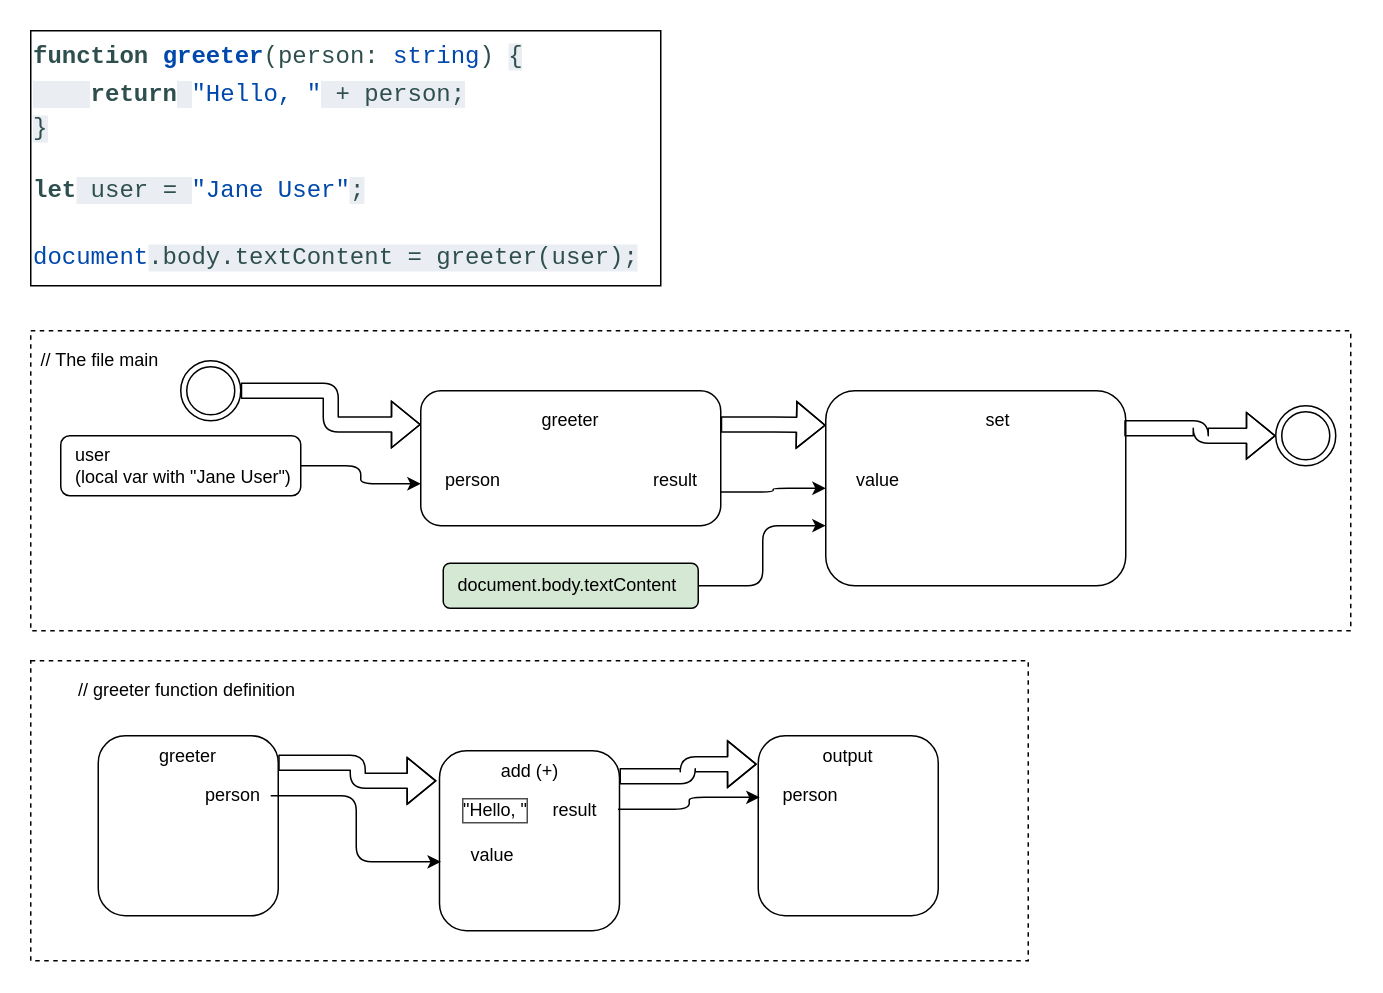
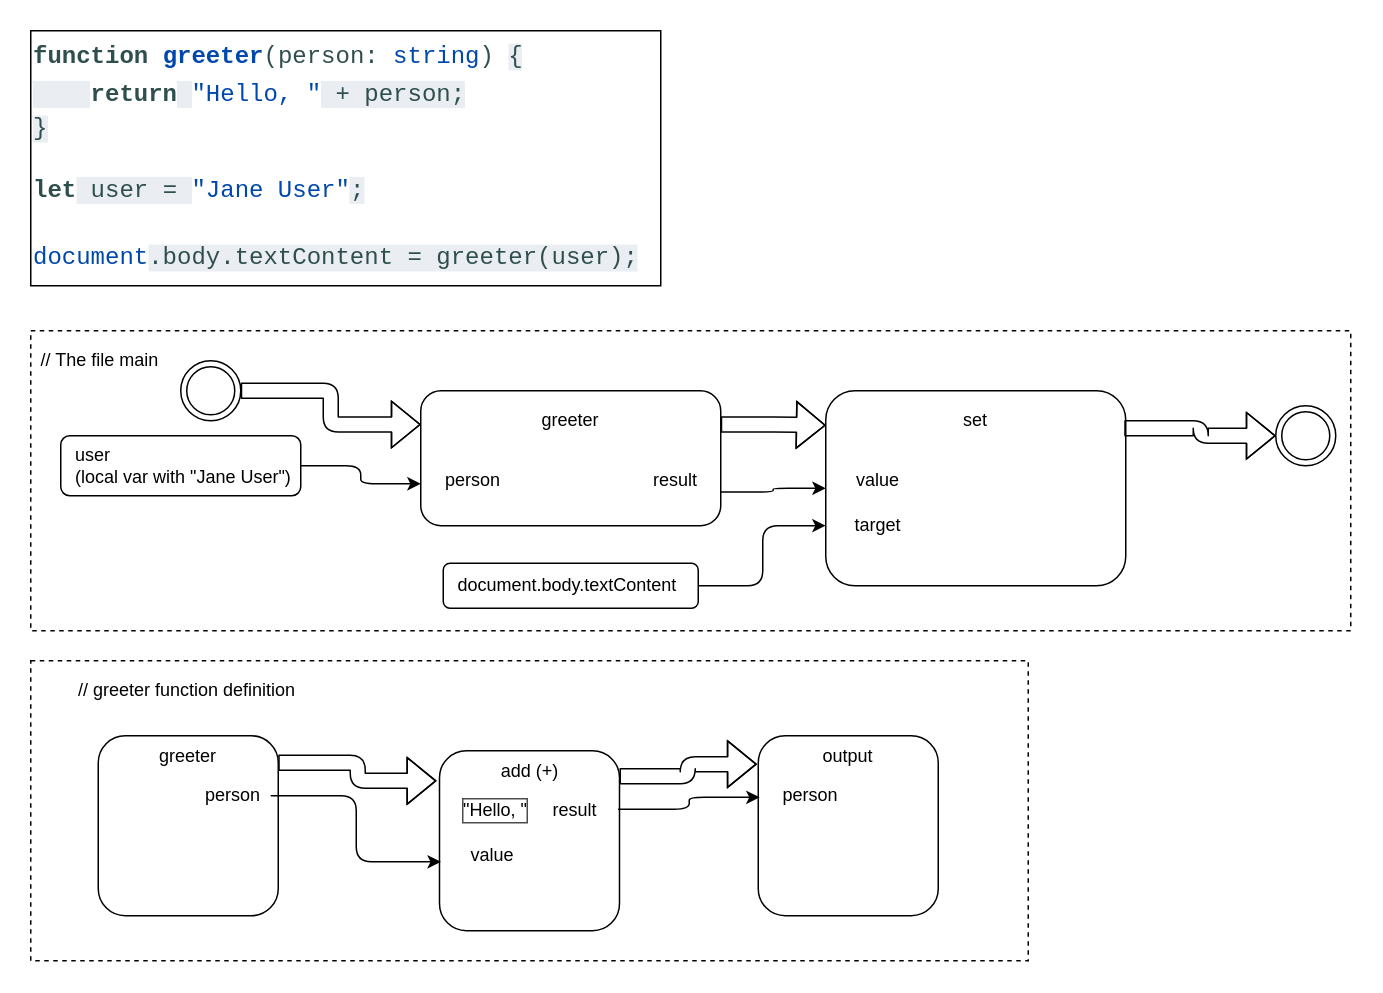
(998, 421) -> (976, 421)
none -> (878, 526)
(571, 586) -> (571, 586)
